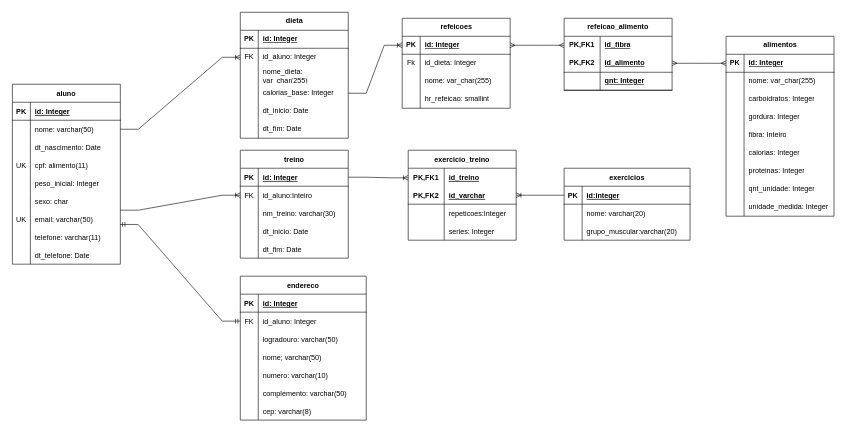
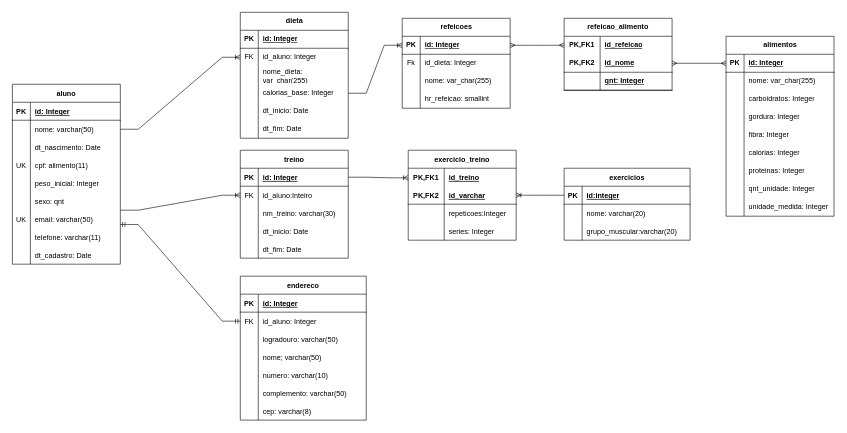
(619, 45) -> (625, 45)
(624, 63) -> (618, 63)
(774, 135) -> (775, 135)
(53, 202) -> (51, 202)
(66, 256) -> (67, 256)
